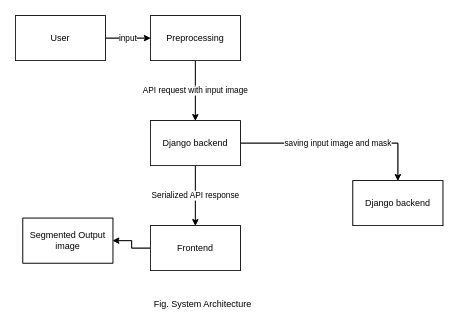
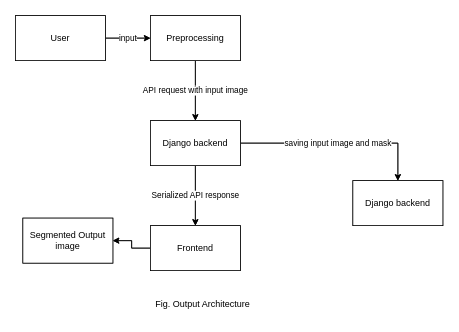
(203, 304) -> (203, 304)
